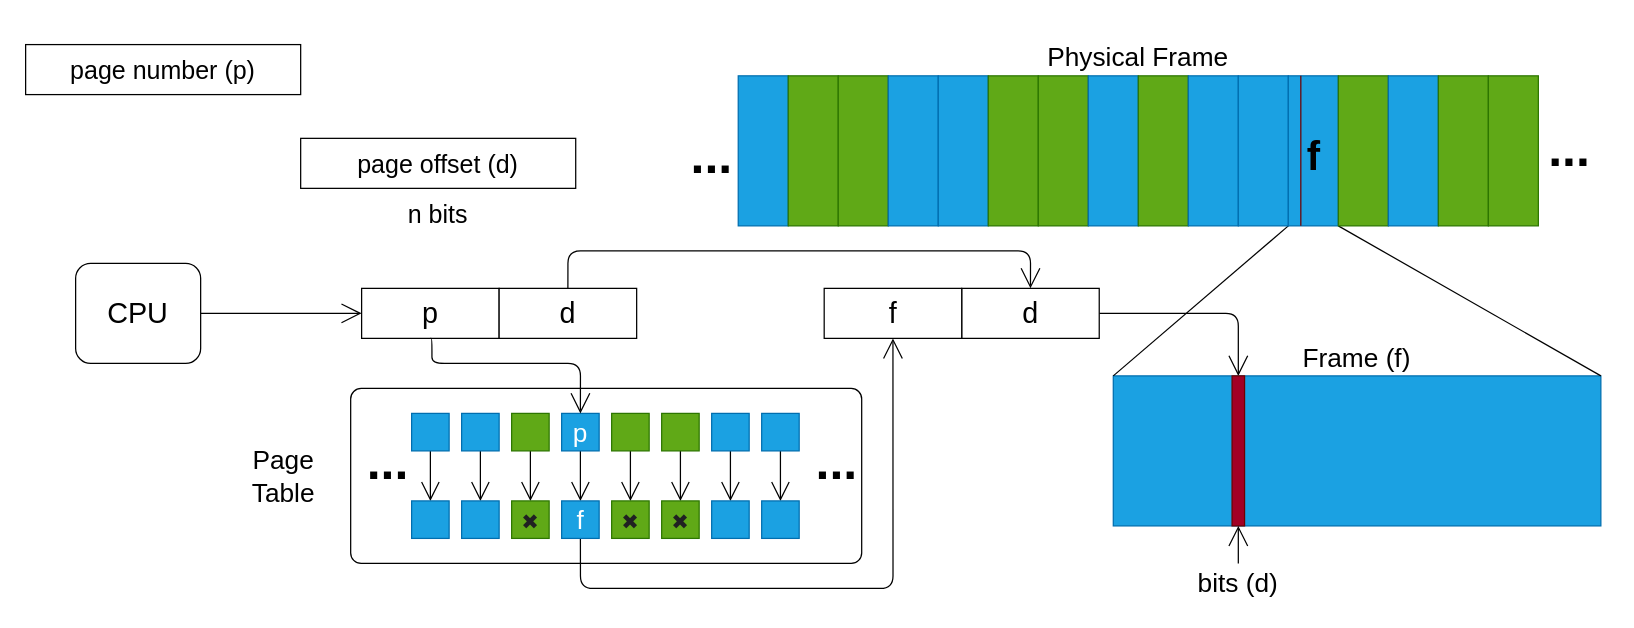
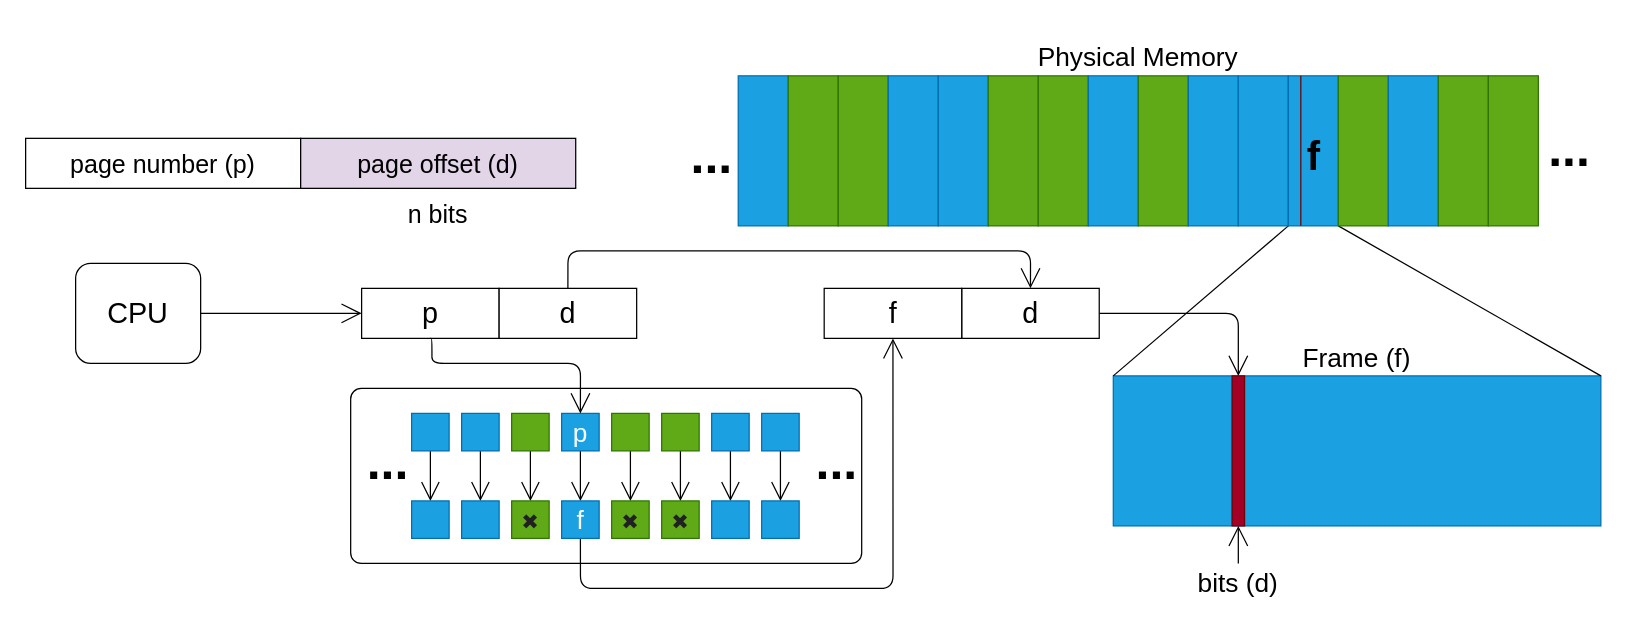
(1138, 57) -> (1138, 57)
(163, 69) -> (163, 163)
(438, 163) -> (438, 163)
(283, 476) -> none
